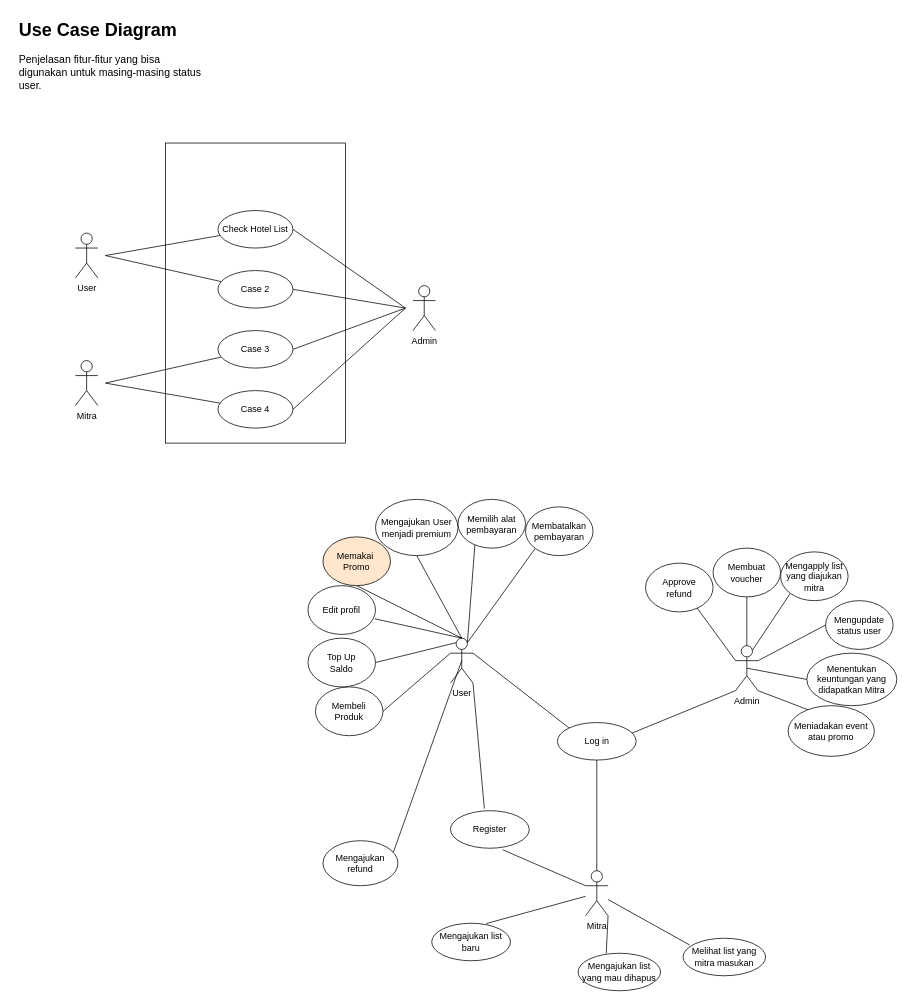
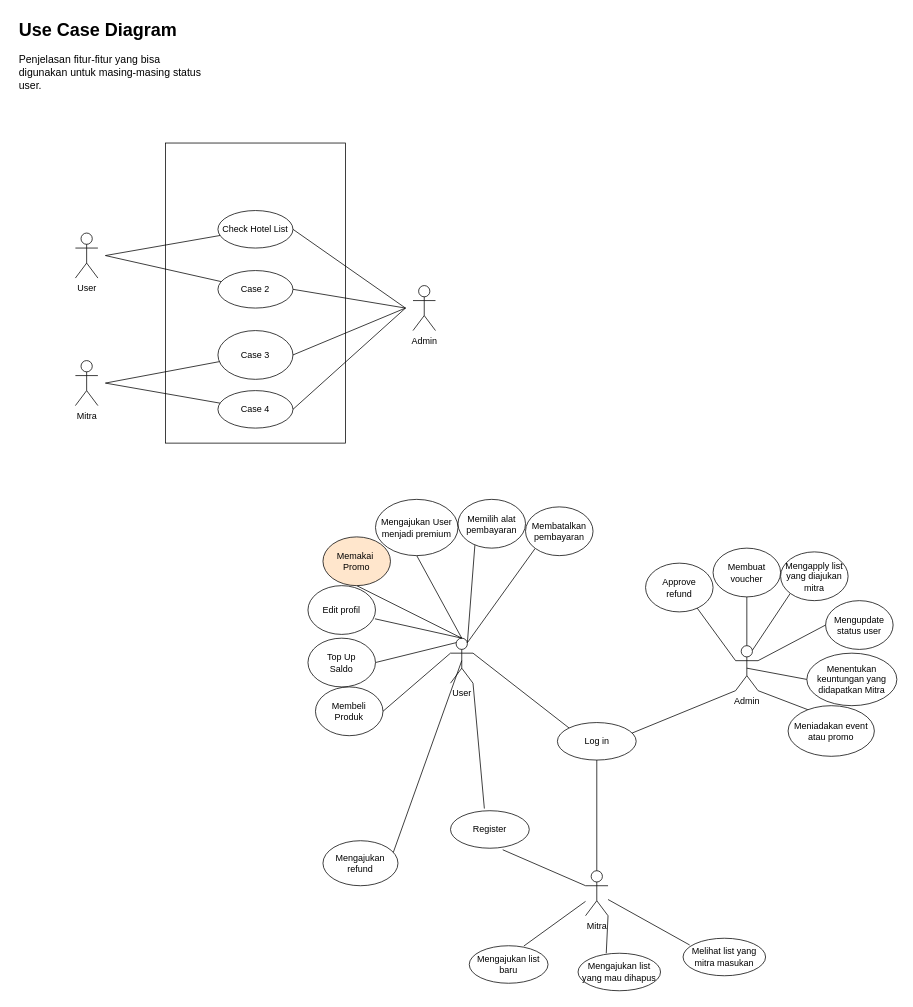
(255, 349) -> (255, 355)
(471, 942) -> (509, 964)
